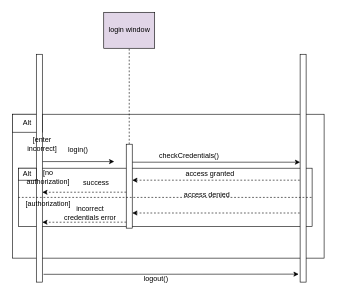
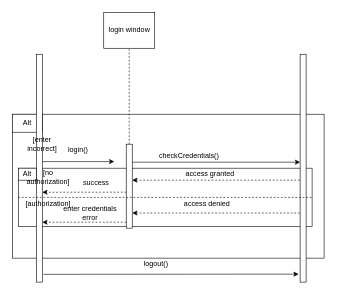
(129, 30) -> (129, 30)
(207, 195) -> (207, 204)
(90, 213) -> (90, 213)
(156, 279) -> (156, 264)
